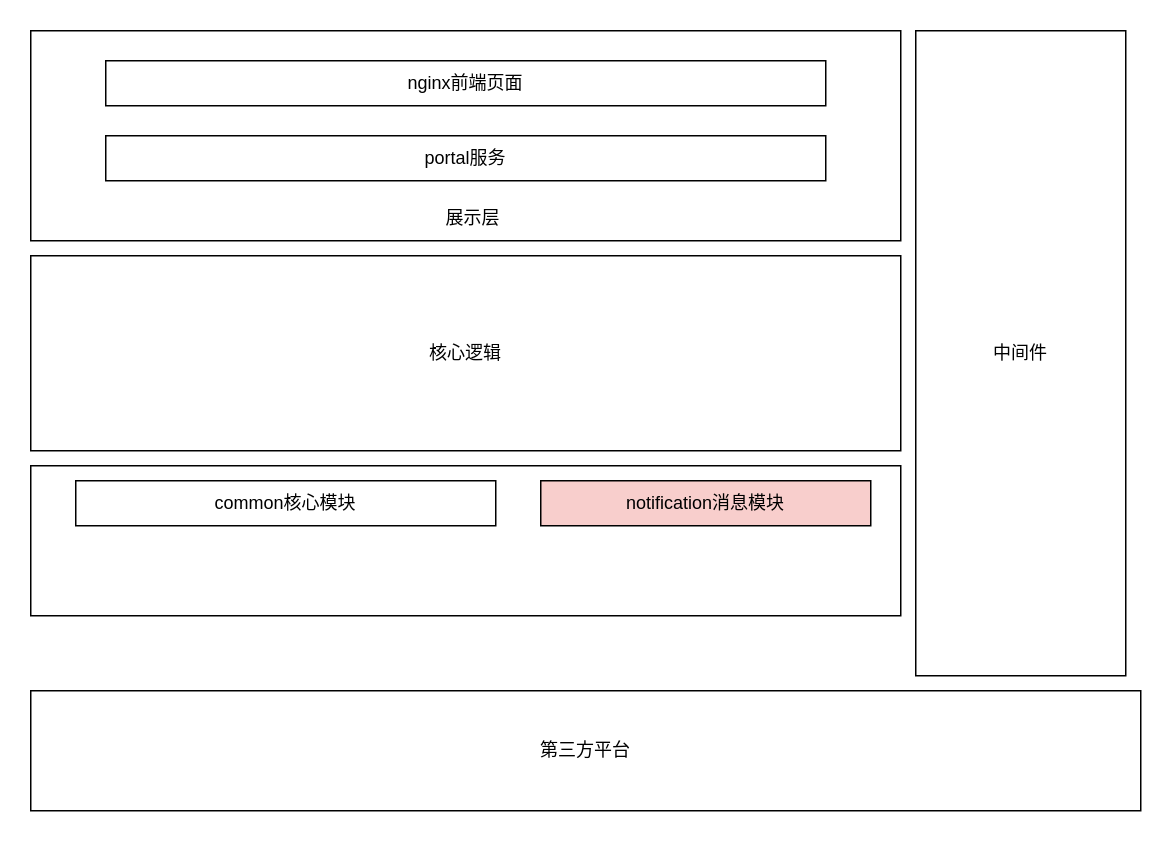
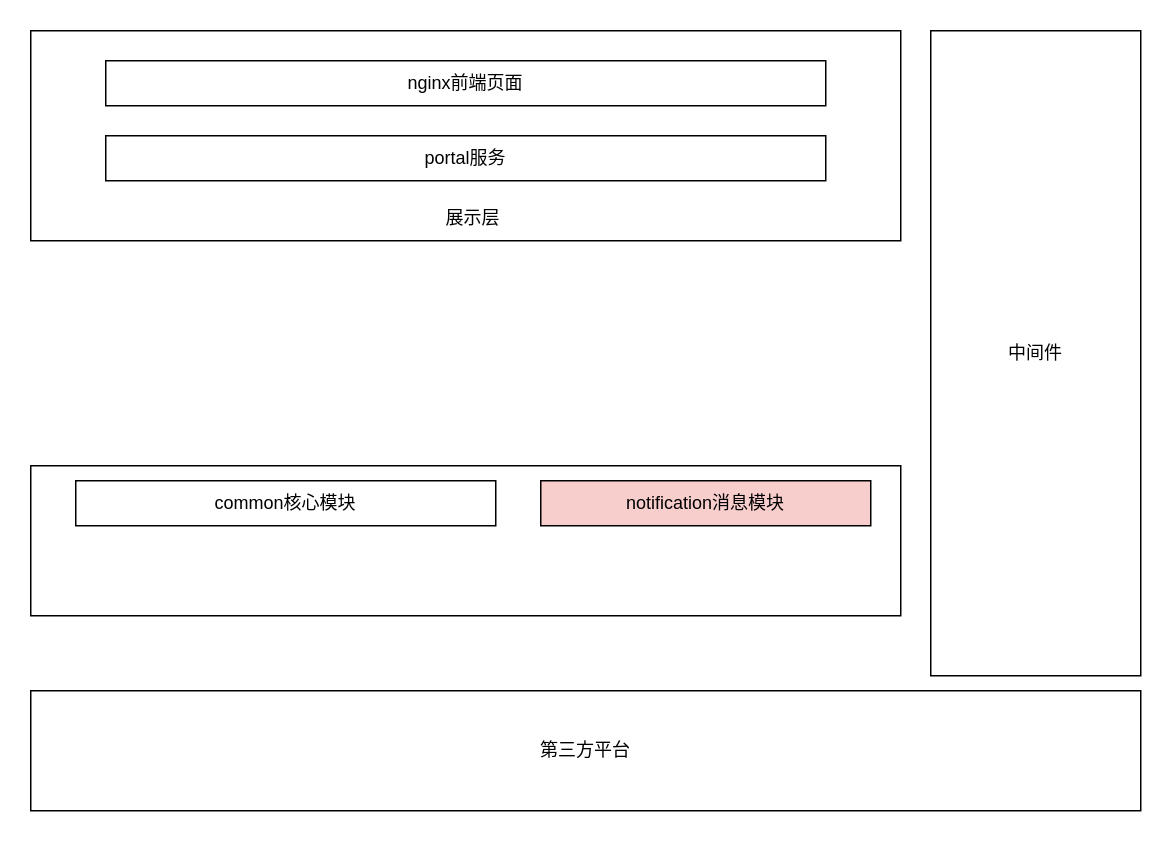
(466, 353) -> none
(1021, 353) -> (1036, 353)
